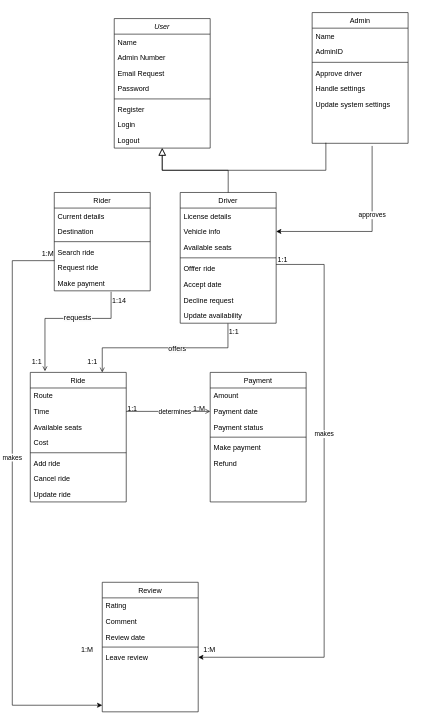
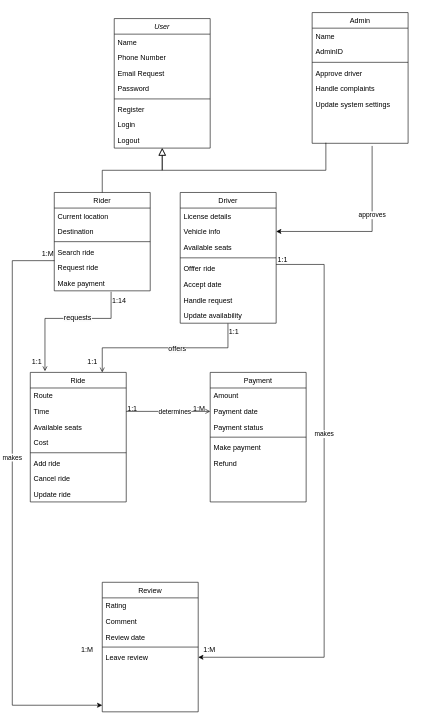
(140, 58) -> (141, 58)
(343, 89) -> (346, 89)
none -> (120, 170)
(228, 182) -> none
(85, 216) -> (87, 216)
(211, 300) -> (210, 300)
